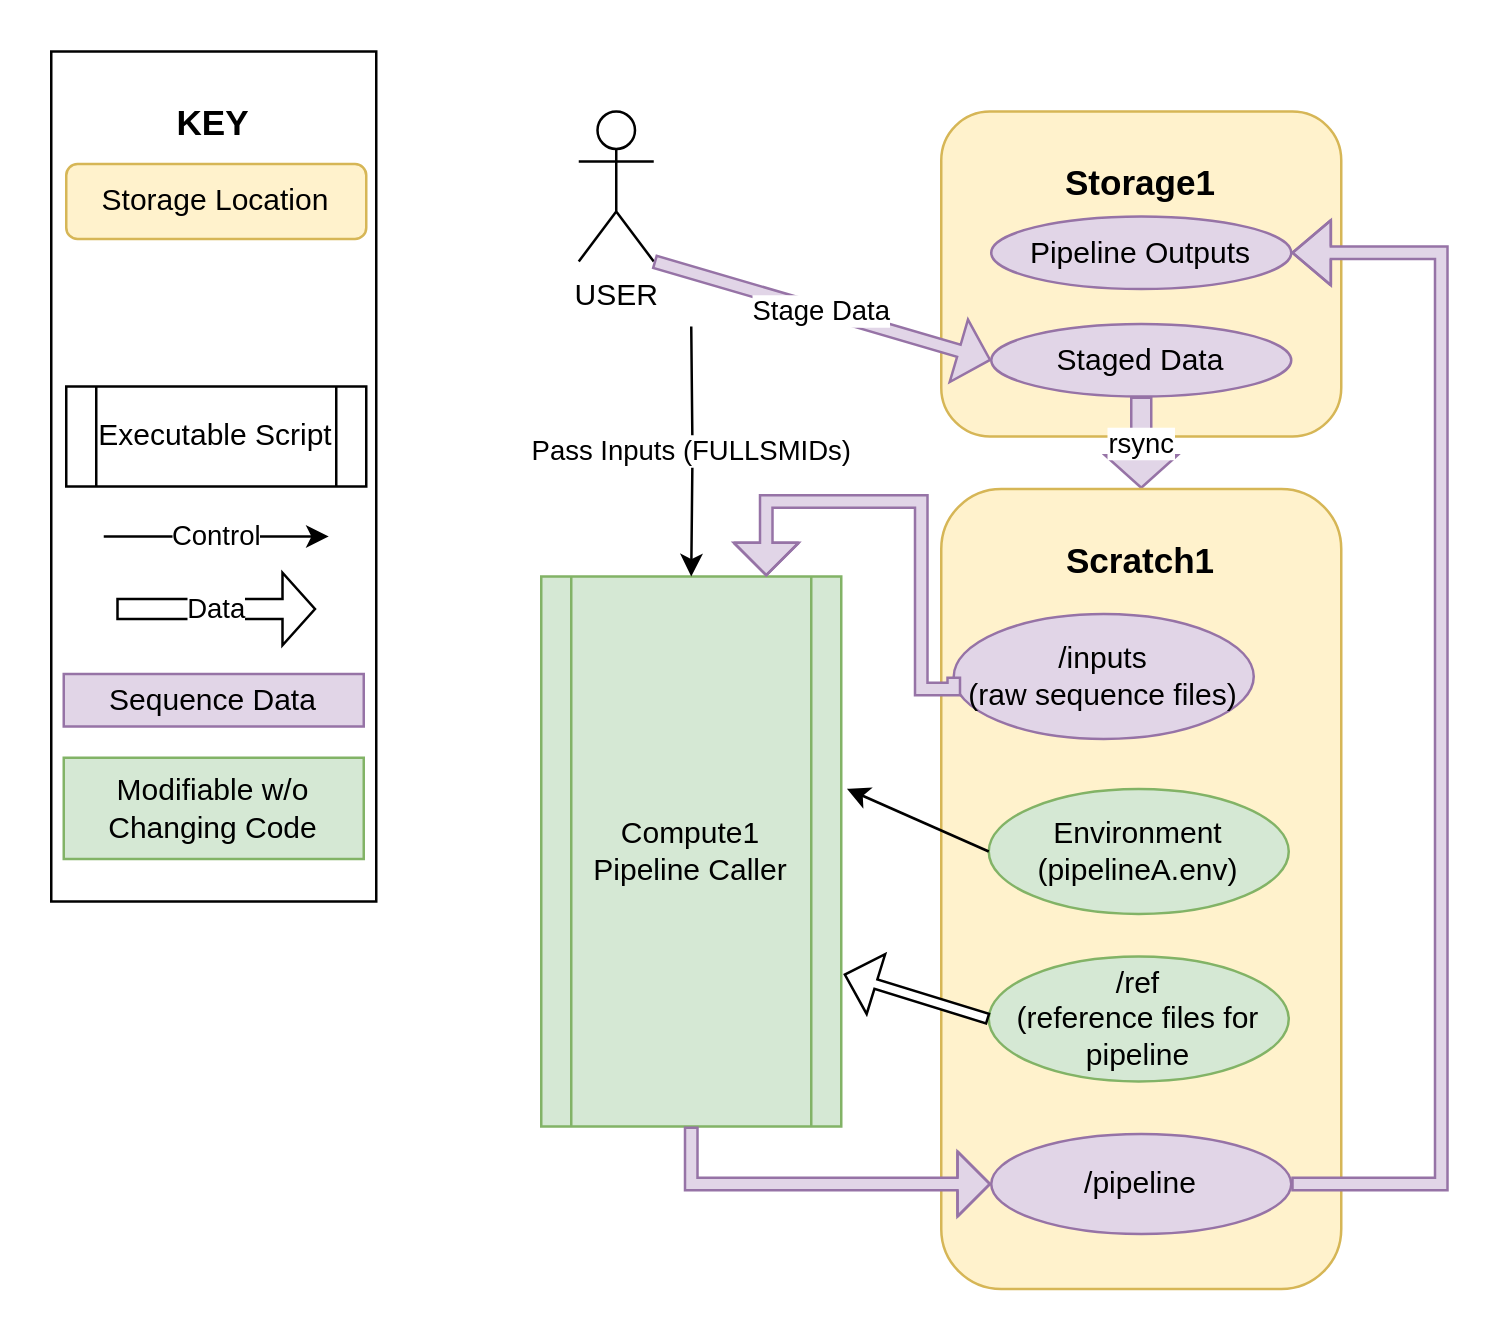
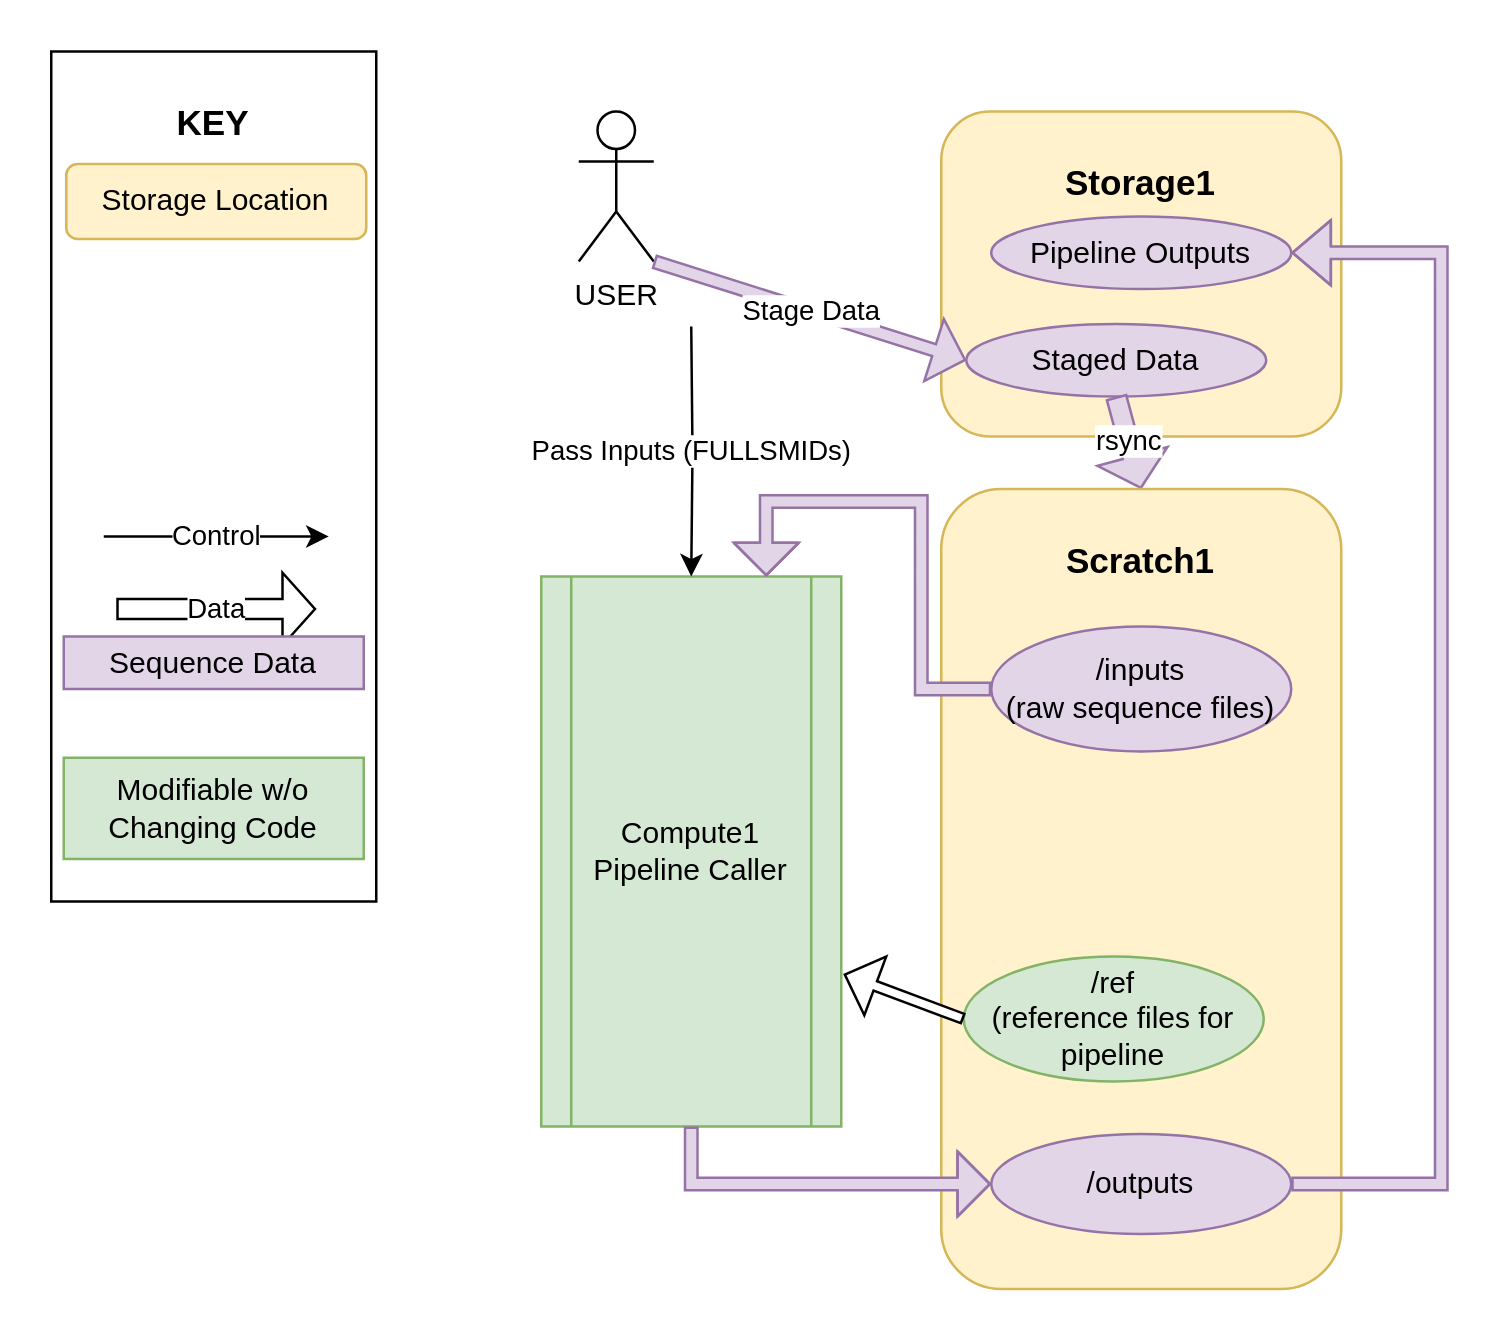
(1141, 360) -> (1116, 360)
(216, 436) -> none
(1104, 676) -> (1141, 689)
(214, 700) -> (214, 663)
(926, 823) -> none
(1139, 851) -> none
(1139, 1019) -> (1114, 1019)
(1141, 1184) -> (1141, 1184)
